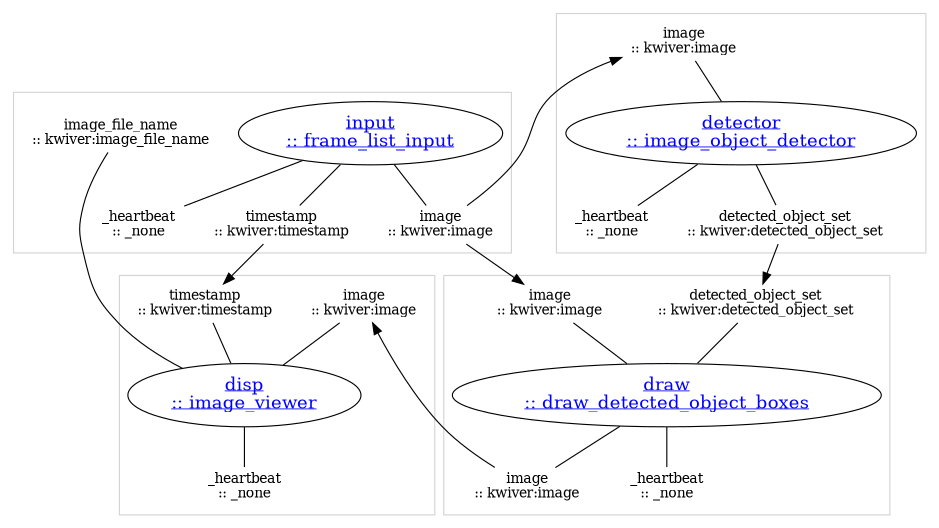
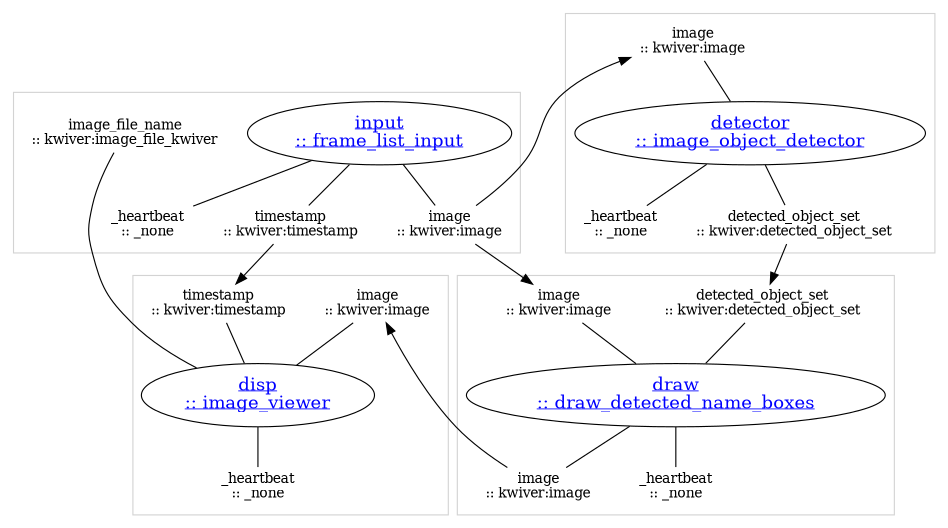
(121, 133) -> (125, 133)
(667, 403) -> (676, 403)
